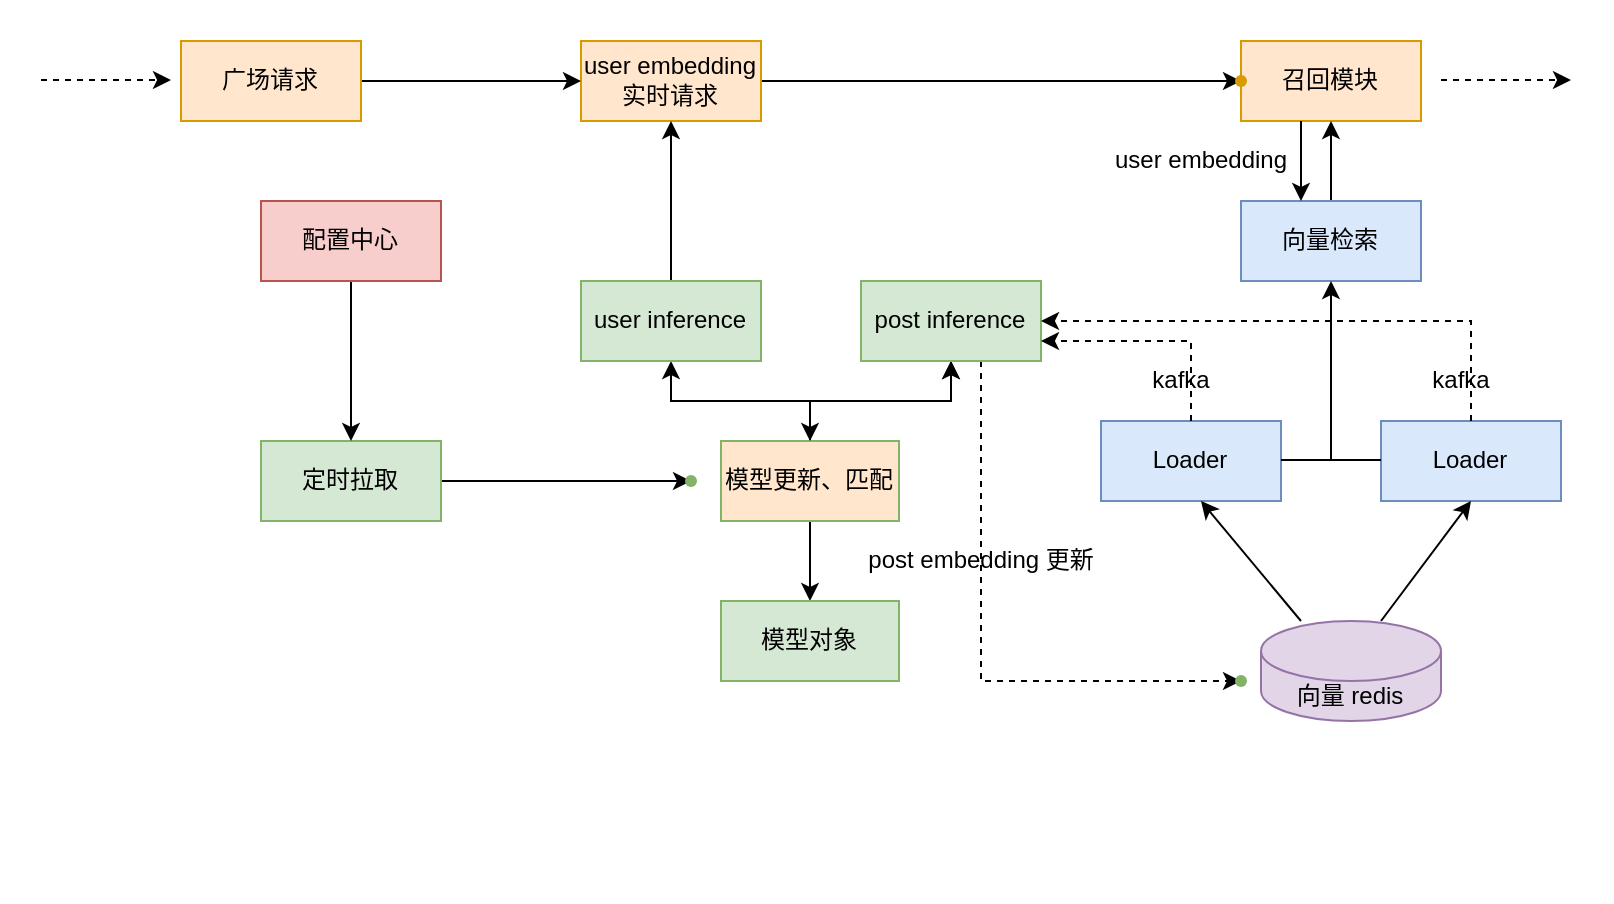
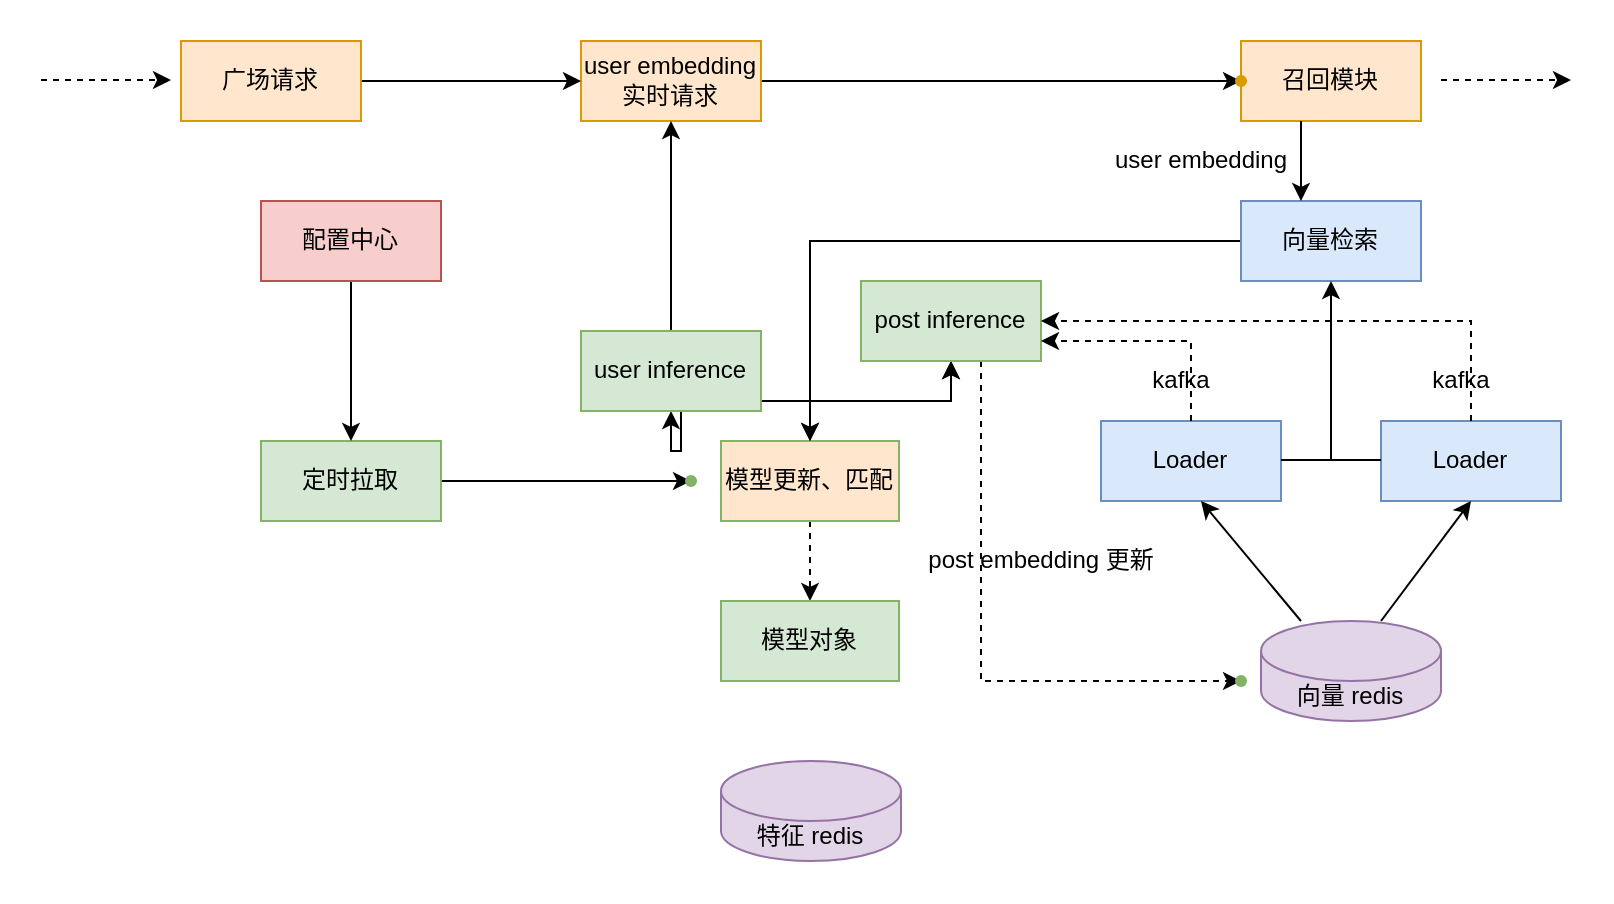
(1331, 168) -> (948, 241)
(671, 321) -> (671, 371)
(810, 553) -> (810, 553)
(981, 561) -> (1041, 561)
none -> (811, 811)
